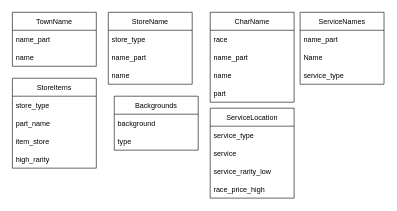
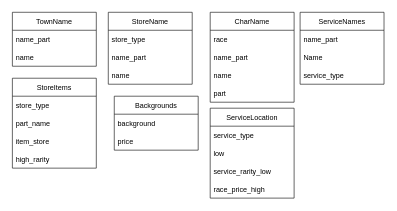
(126, 142) -> (127, 142)
(227, 154) -> (219, 154)
